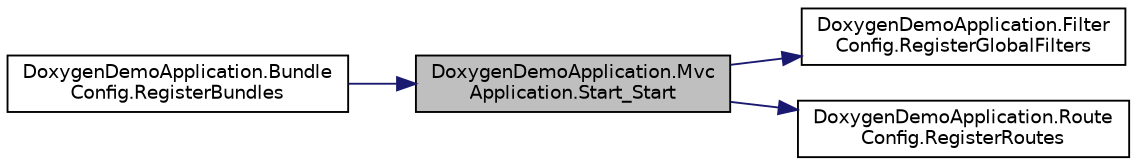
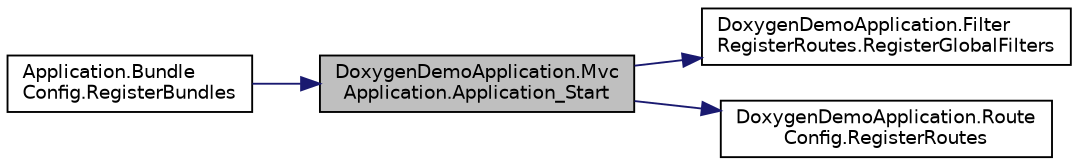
(964, 37) -> (886, 37)
(178, 84) -> (130, 84)
(573, 84) -> (477, 84)
